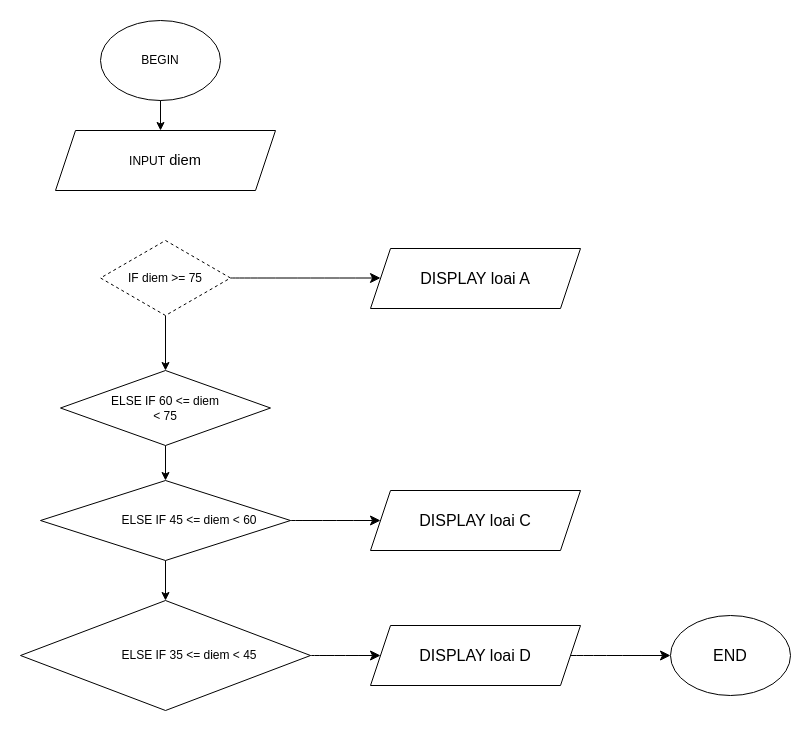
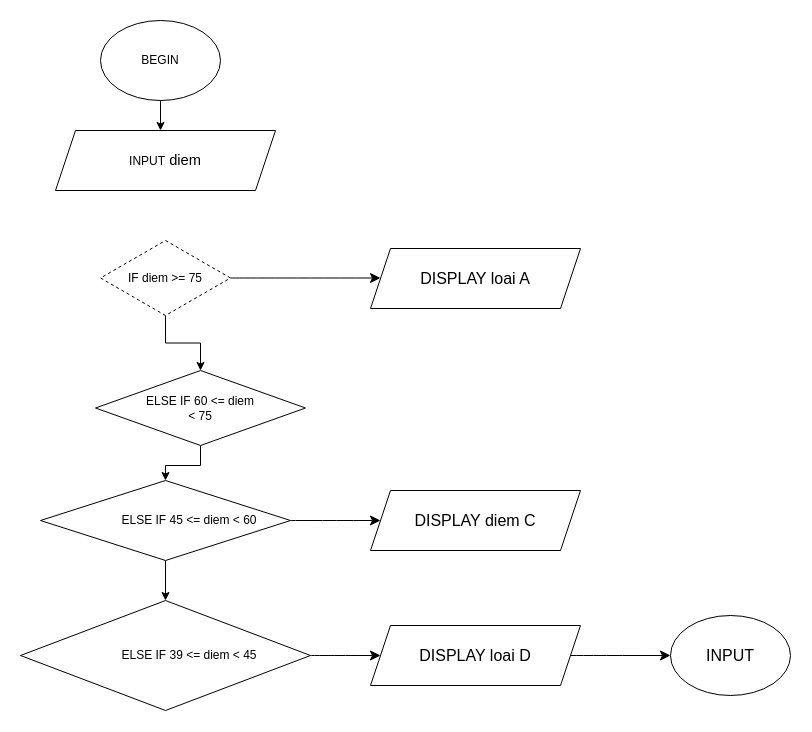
(166, 408) -> (201, 408)
(476, 521) -> (476, 521)
(166, 656) -> (166, 656)
(731, 656) -> (731, 656)
